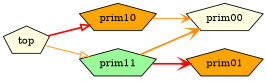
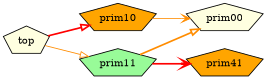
(166, 44) -> (166, 44)
(225, 64) -> (225, 64)
